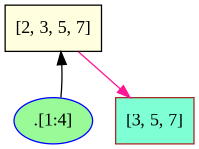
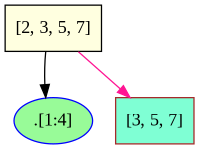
(62, 81) -> (45, 68)
